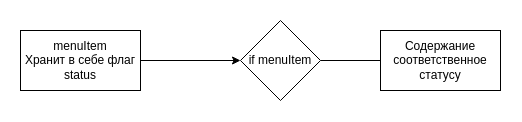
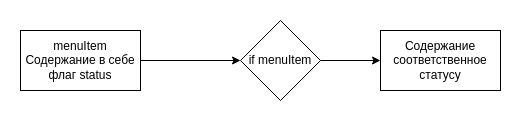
(81, 61) -> (81, 61)
(375, 61) -> (372, 61)
